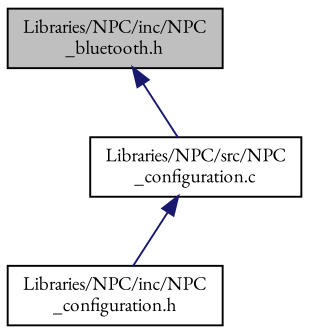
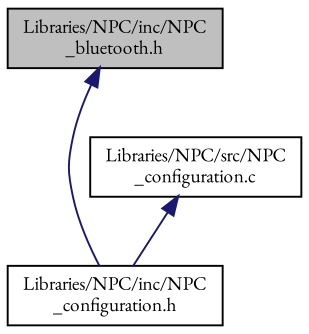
(161, 111) -> (70, 177)
